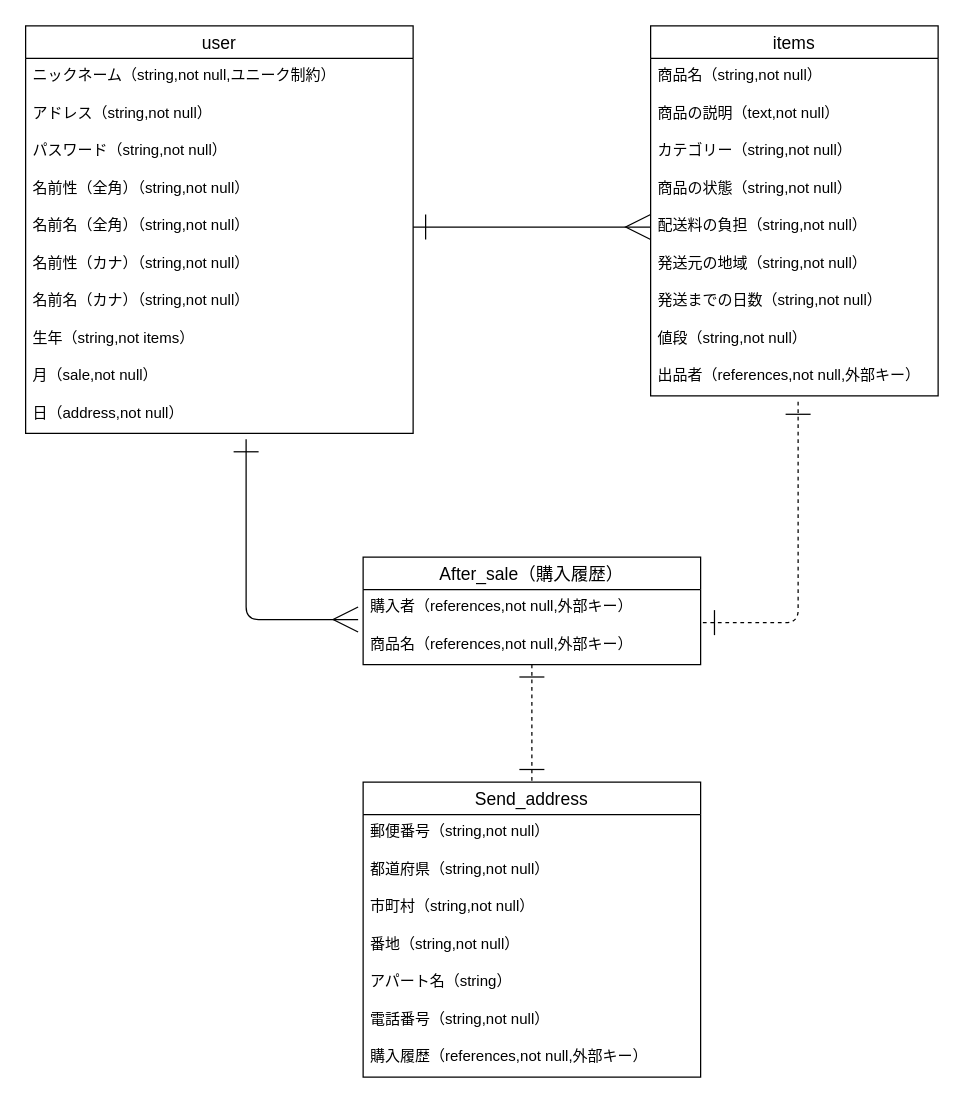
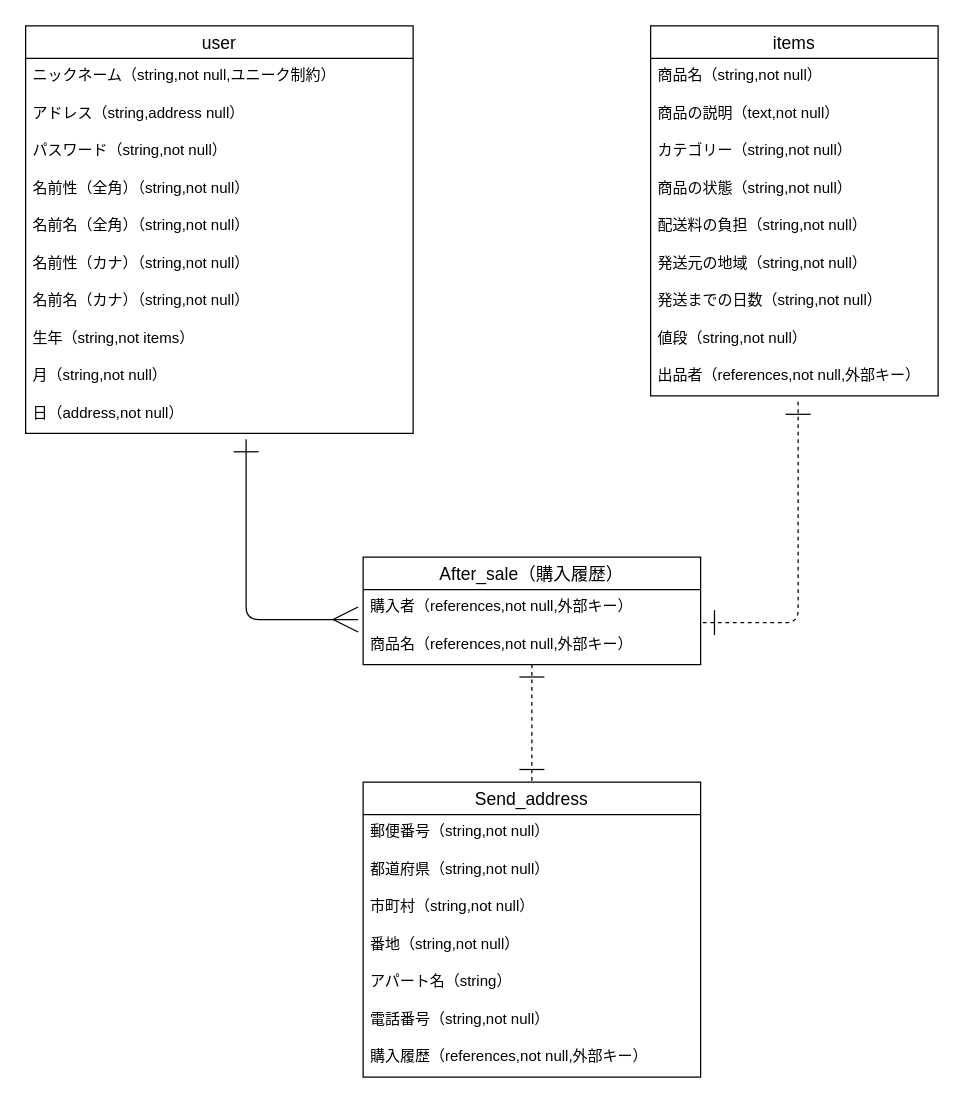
(131, 113) -> (148, 113)
(531, 227) -> none
(100, 375) -> (108, 375)
